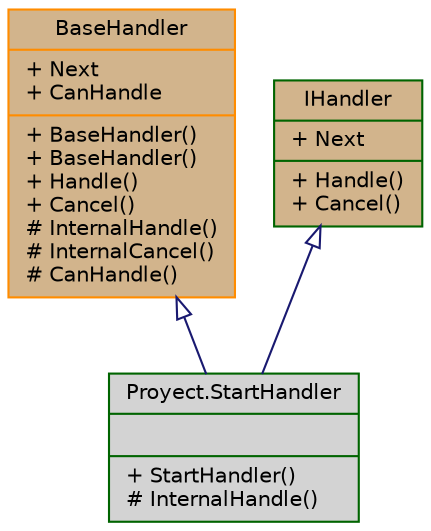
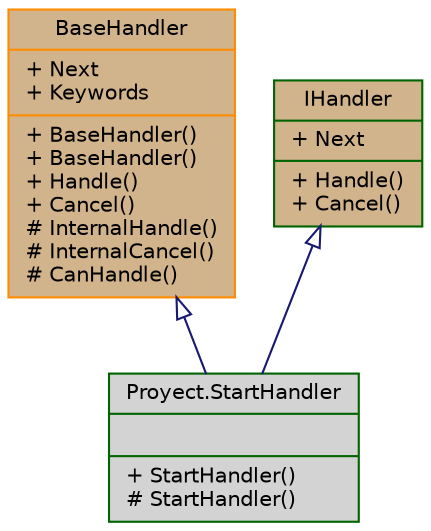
(94, 93) -> (88, 93)
(222, 500) -> (212, 500)
